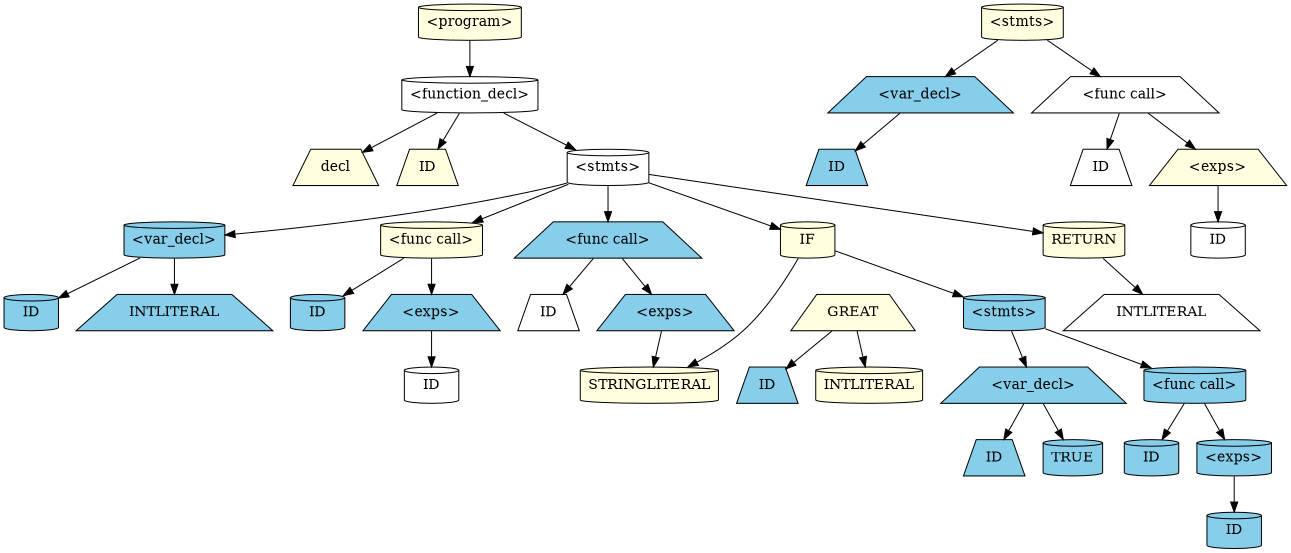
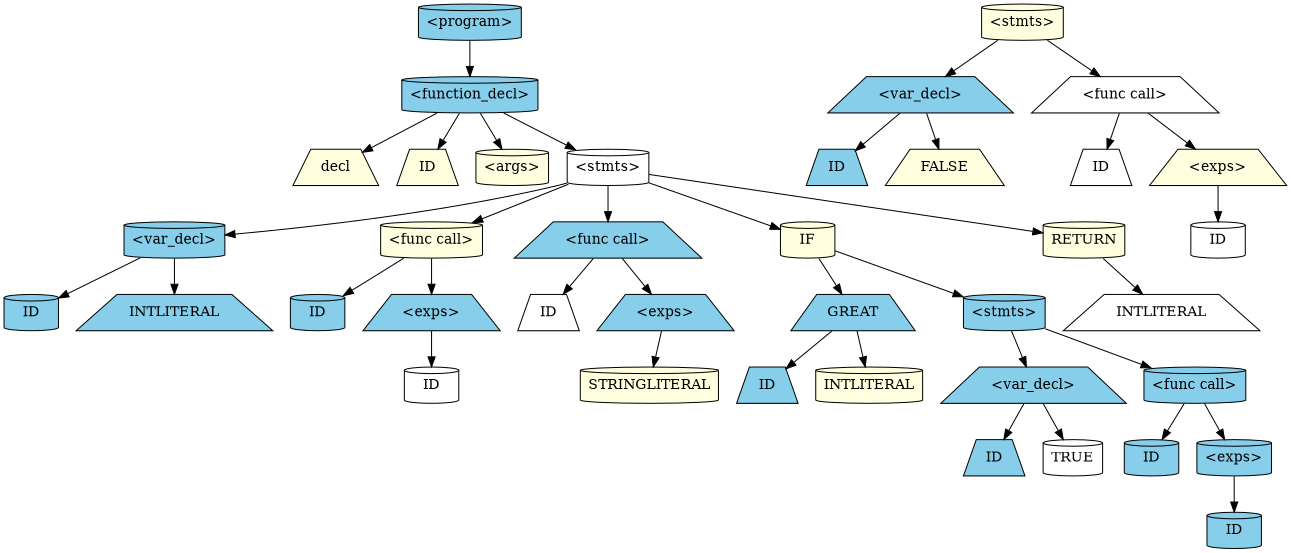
(470, 22) -> (470, 22)
(470, 95) -> (470, 95)
none -> (512, 167)
none -> (945, 167)
(853, 313) -> (853, 313)
(756, 318) -> (828, 272)
(1073, 458) -> (1073, 458)
